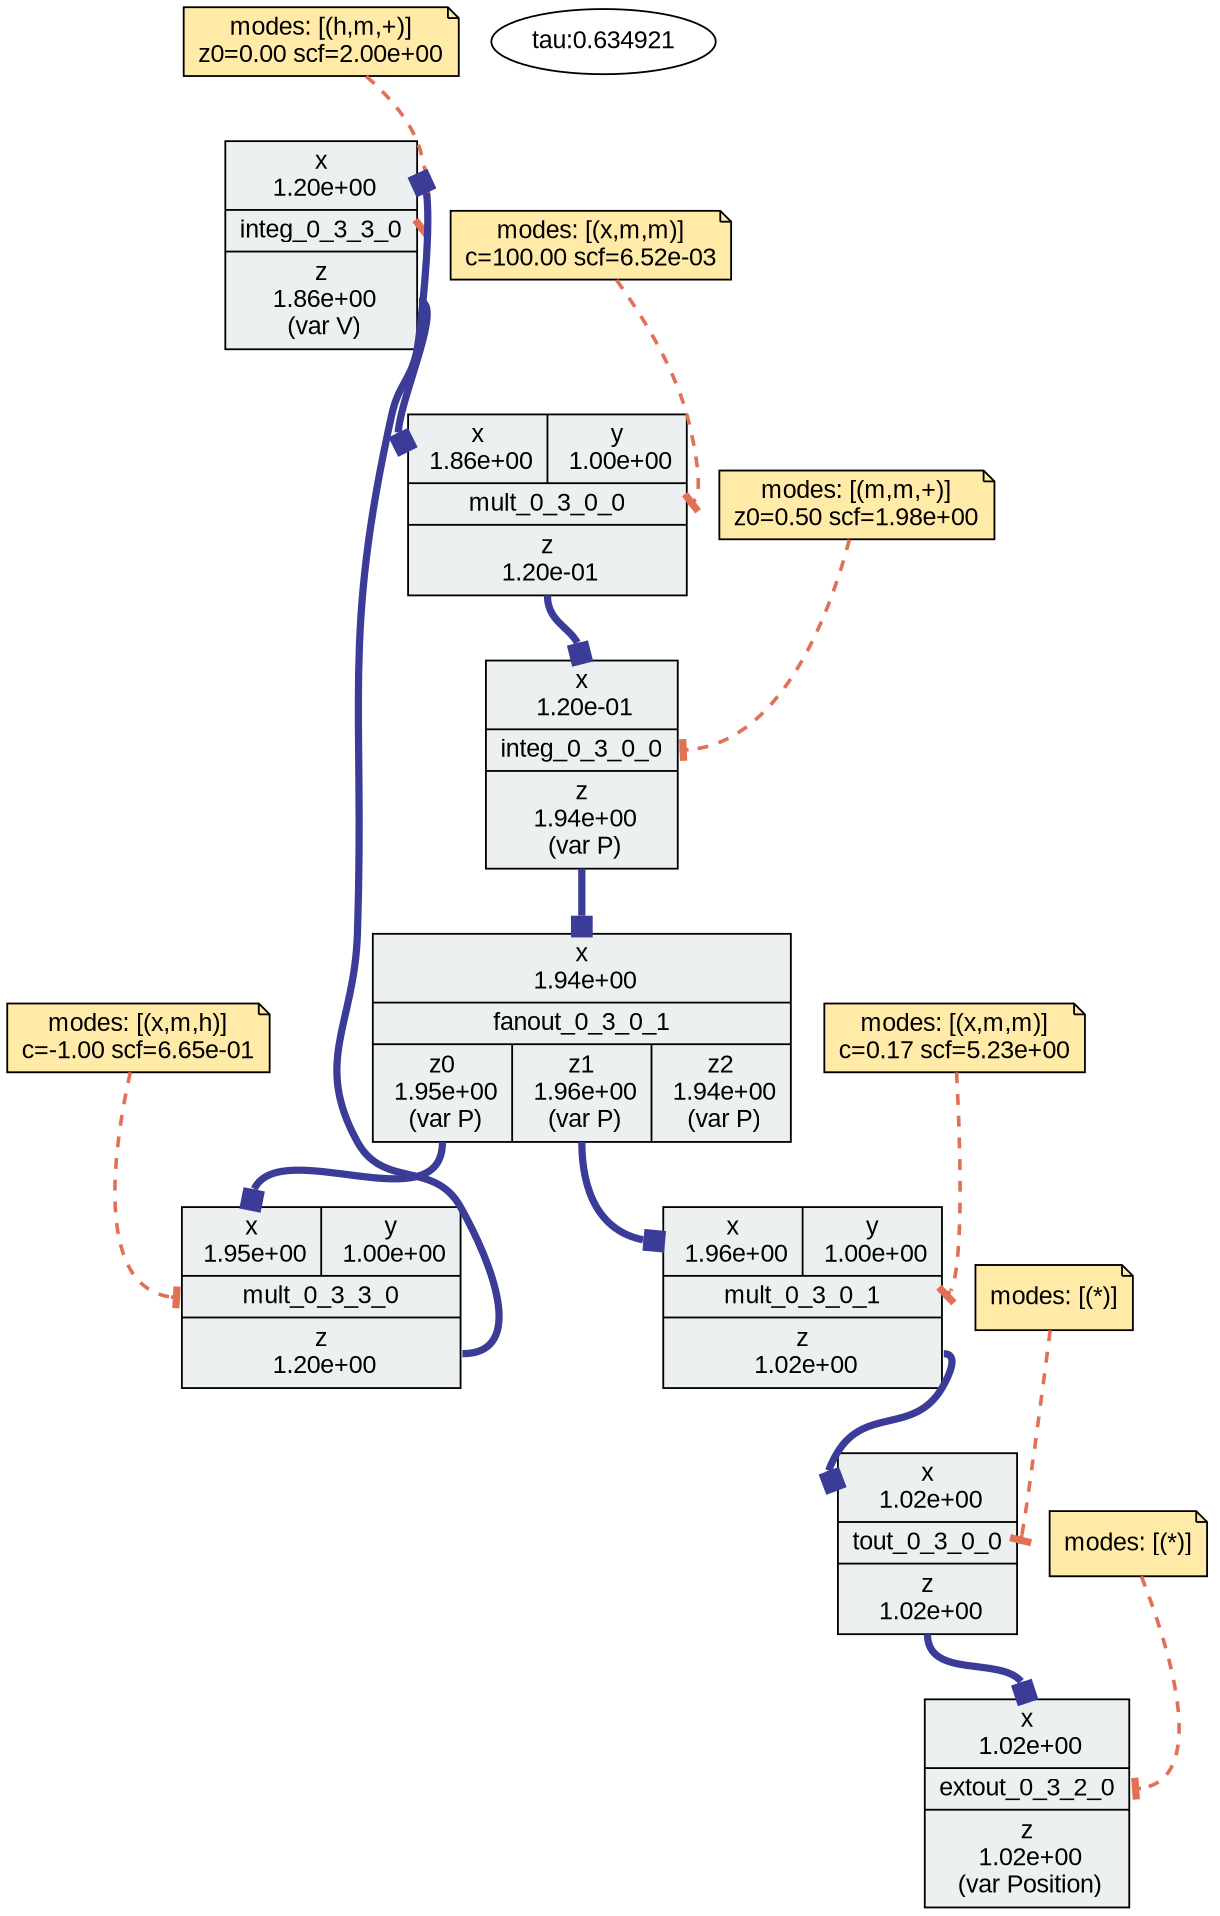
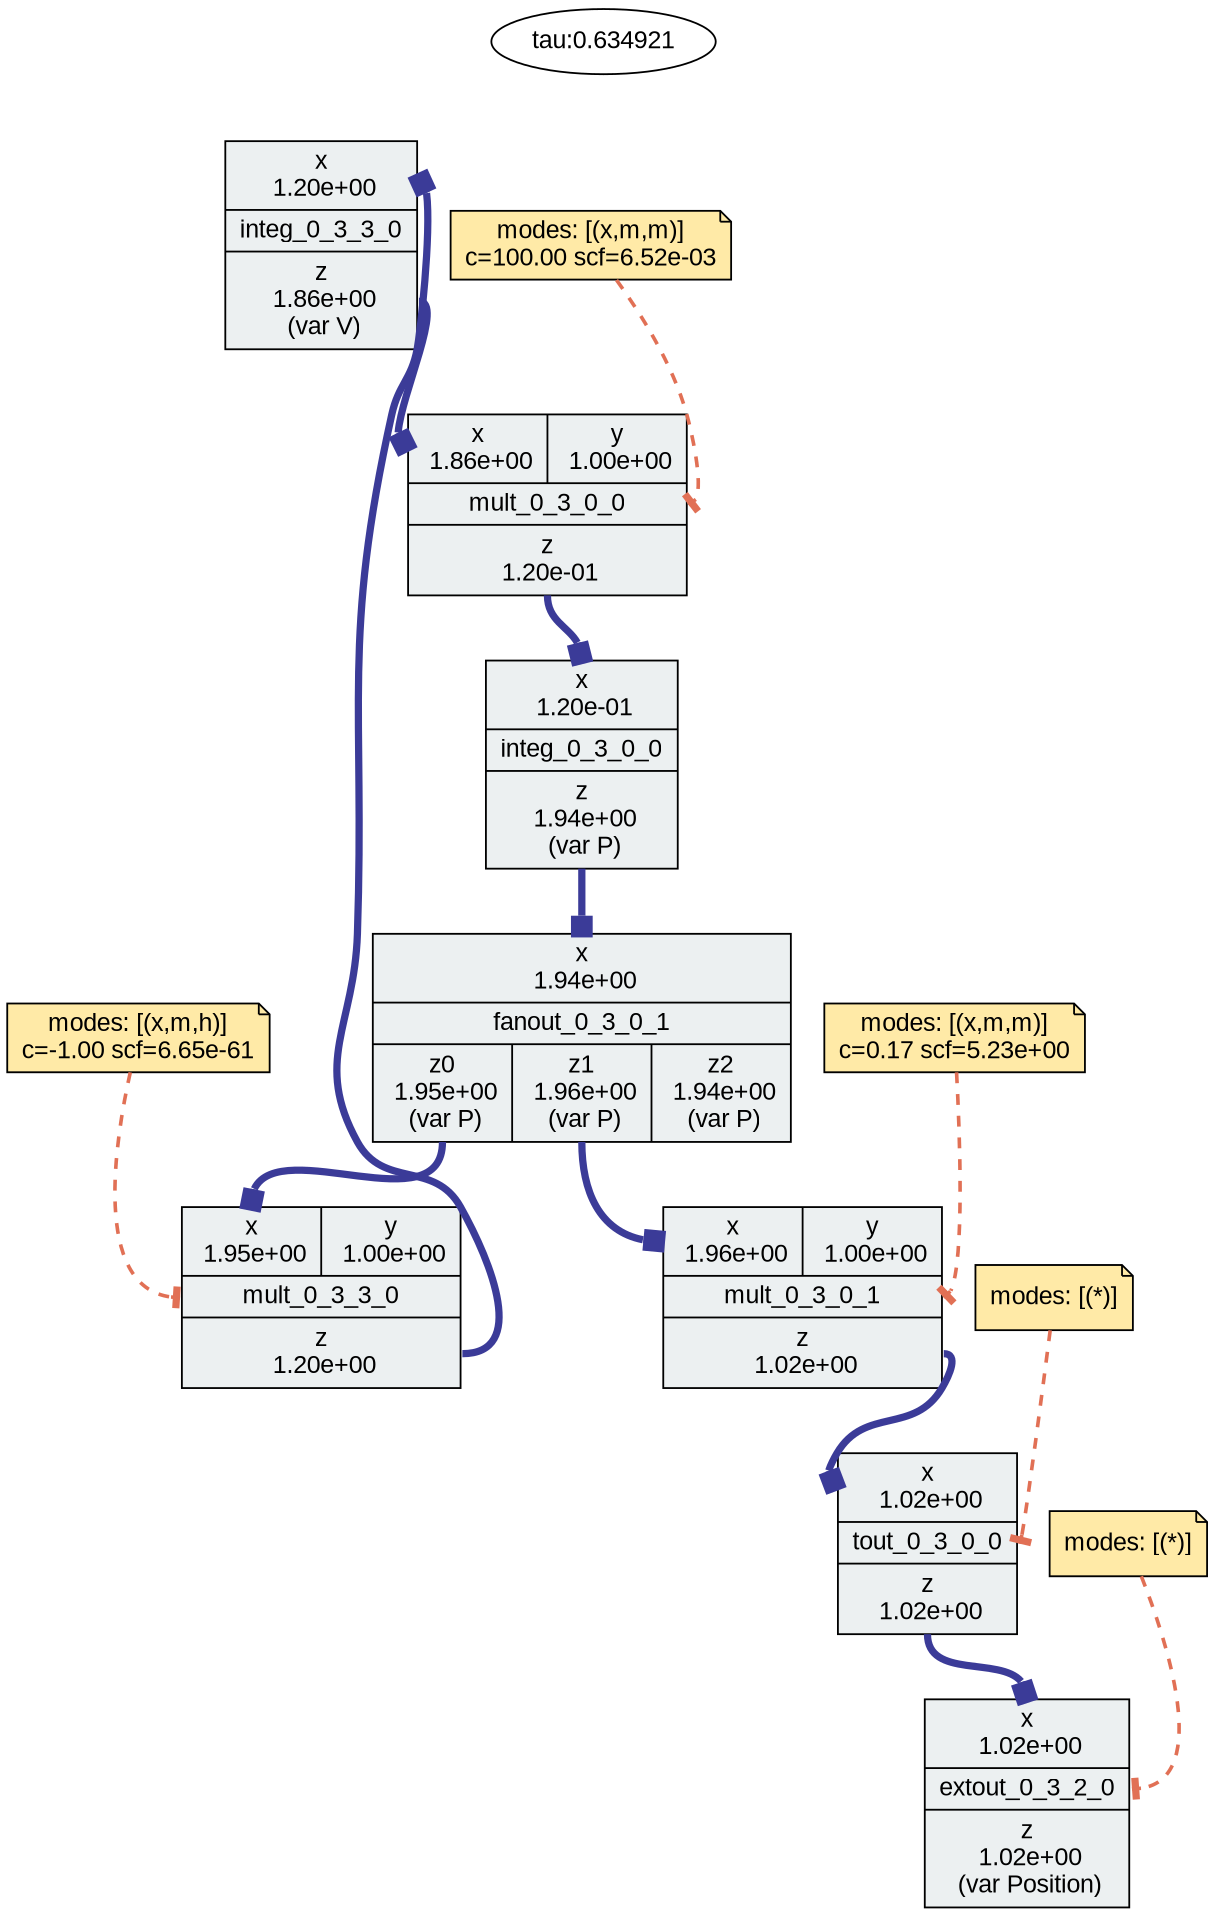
(321, 42) -> none
(857, 505) -> none
(138, 1038) -> (138, 1038)
